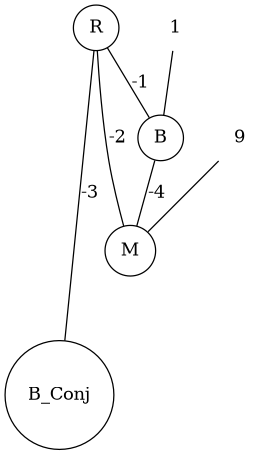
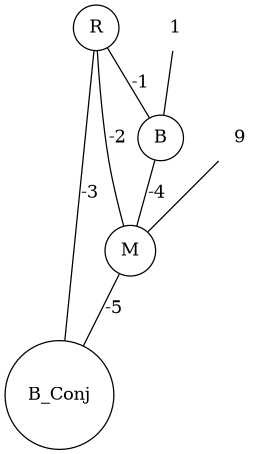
none -> (101, 310)
